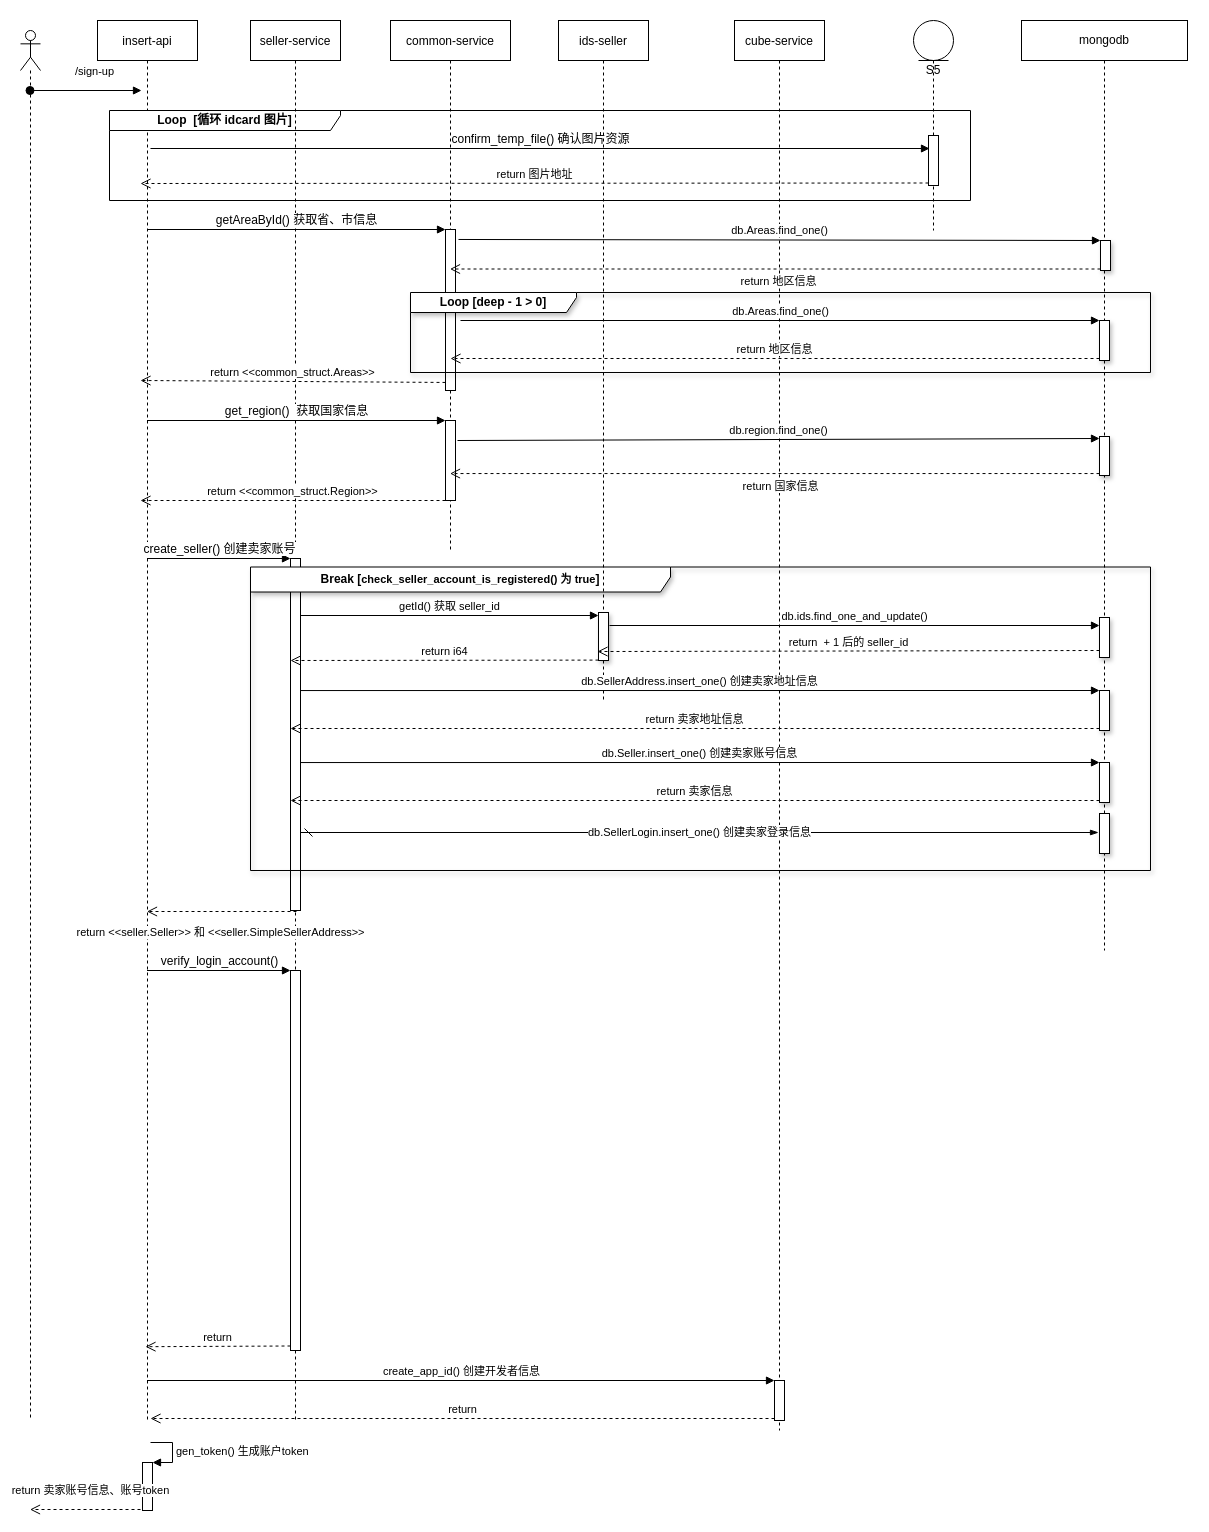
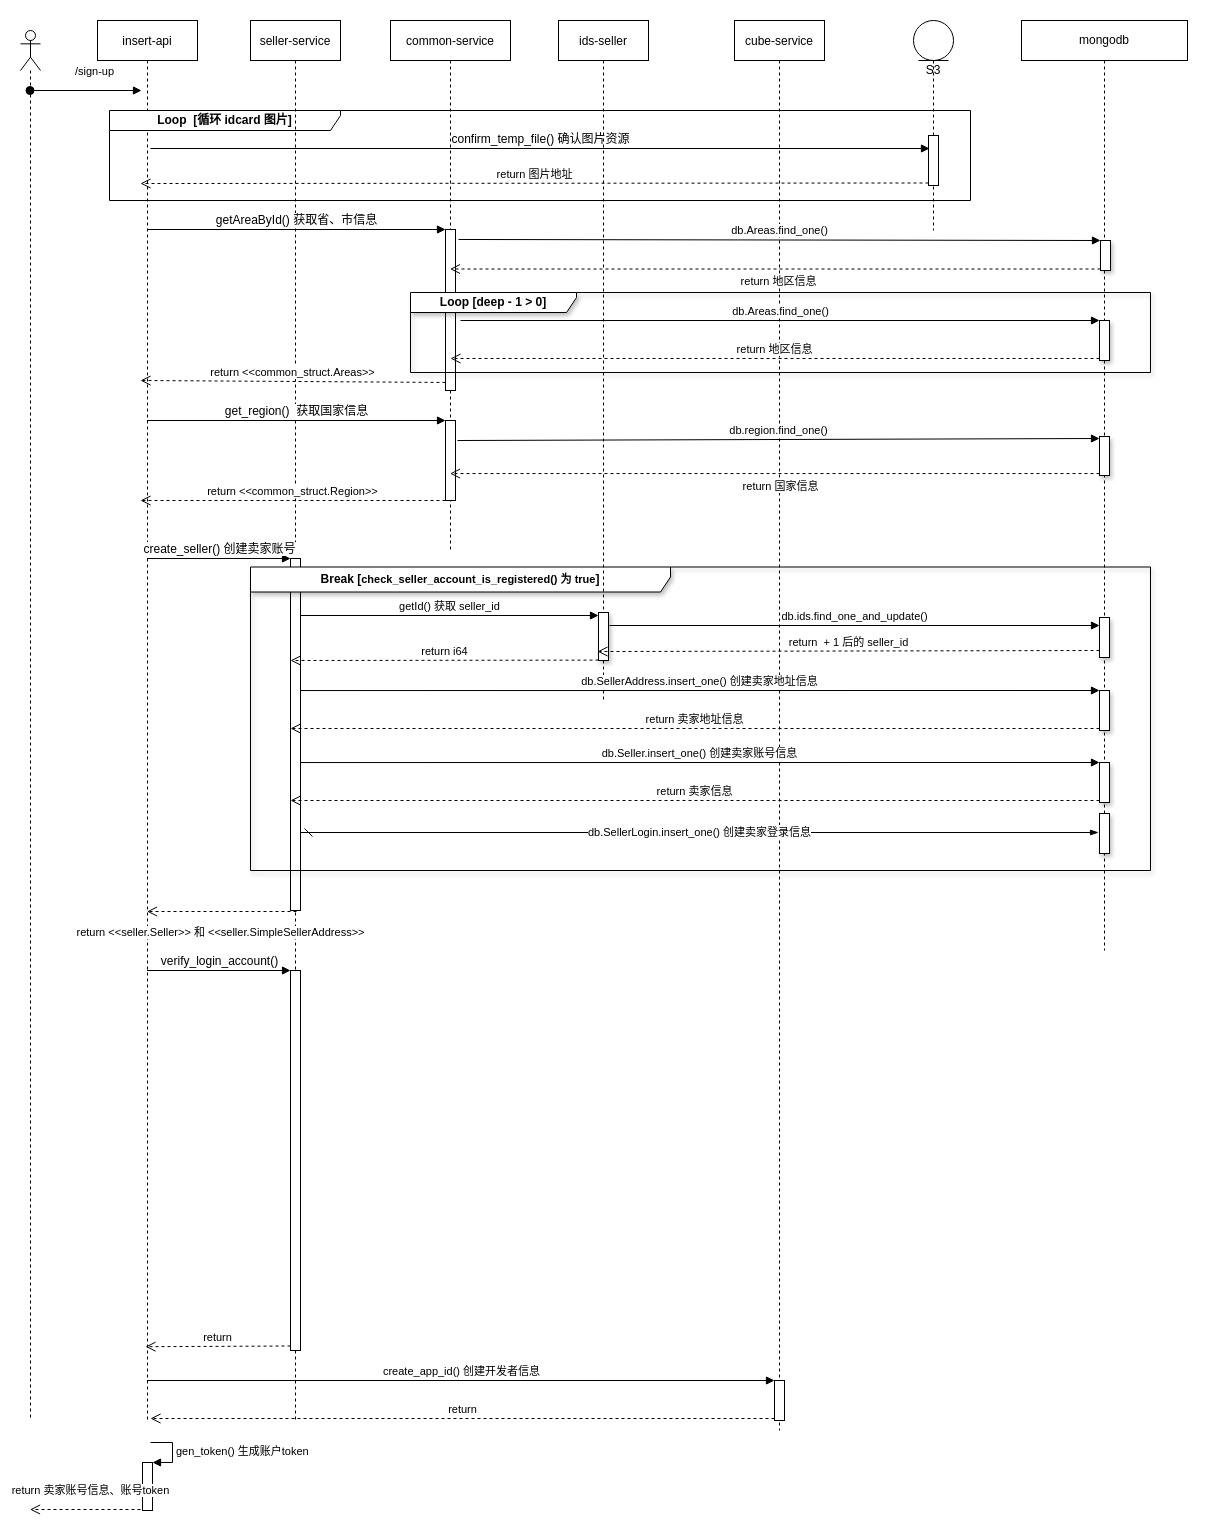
(934, 71) -> (934, 71)
